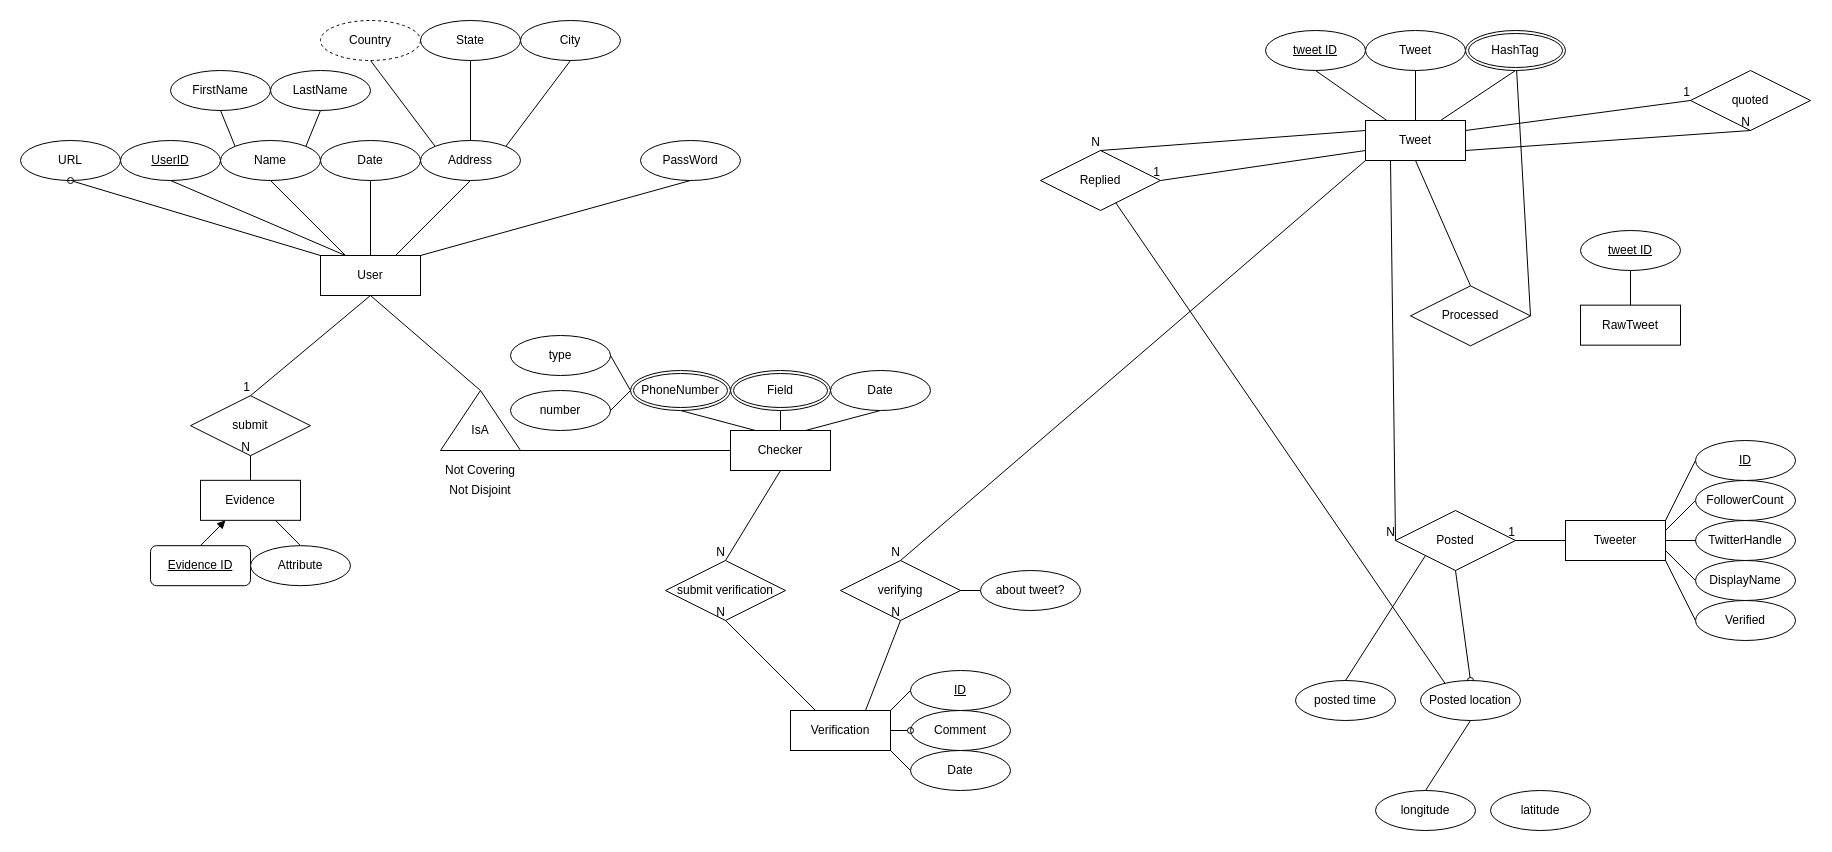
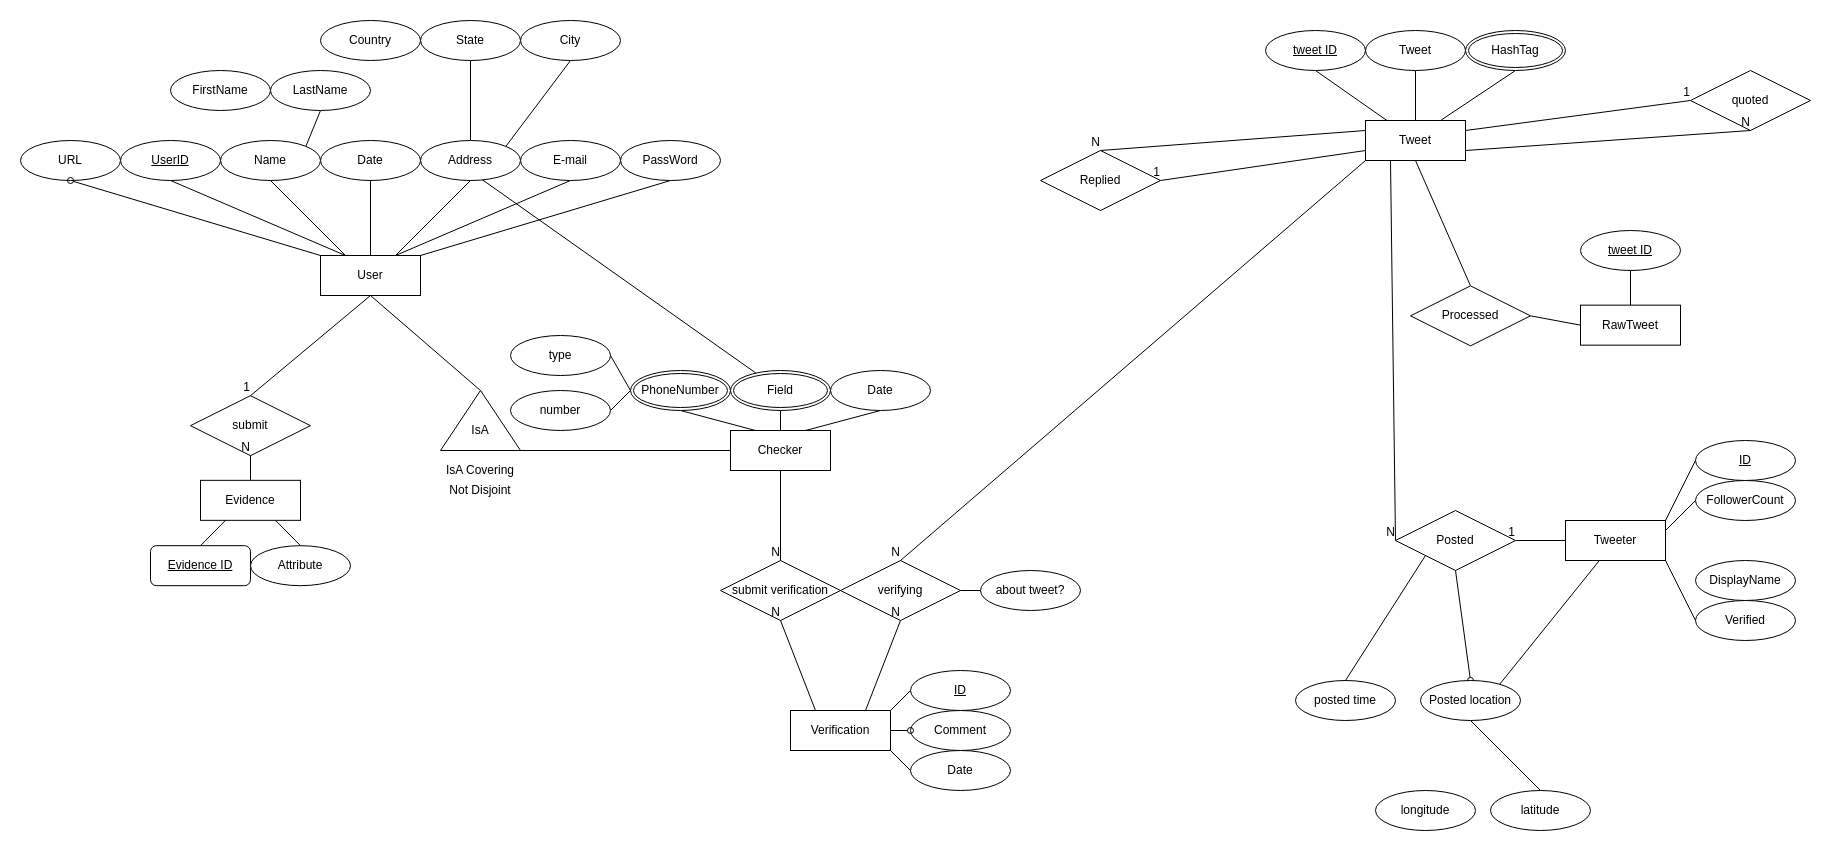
(371, 41) -> (371, 41)
(403, 104) -> (650, 298)
(228, 128) -> none
none -> (571, 161)
(691, 161) -> (671, 161)
(1524, 194) -> (1556, 321)
none -> (485, 217)
(1281, 444) -> (1506, 756)
(481, 471) -> (481, 471)
(218, 528) -> (221, 525)
(1681, 541) -> none
(1746, 541) -> none
(1681, 566) -> none
(726, 591) -> (781, 591)
(1448, 756) -> (1549, 623)
